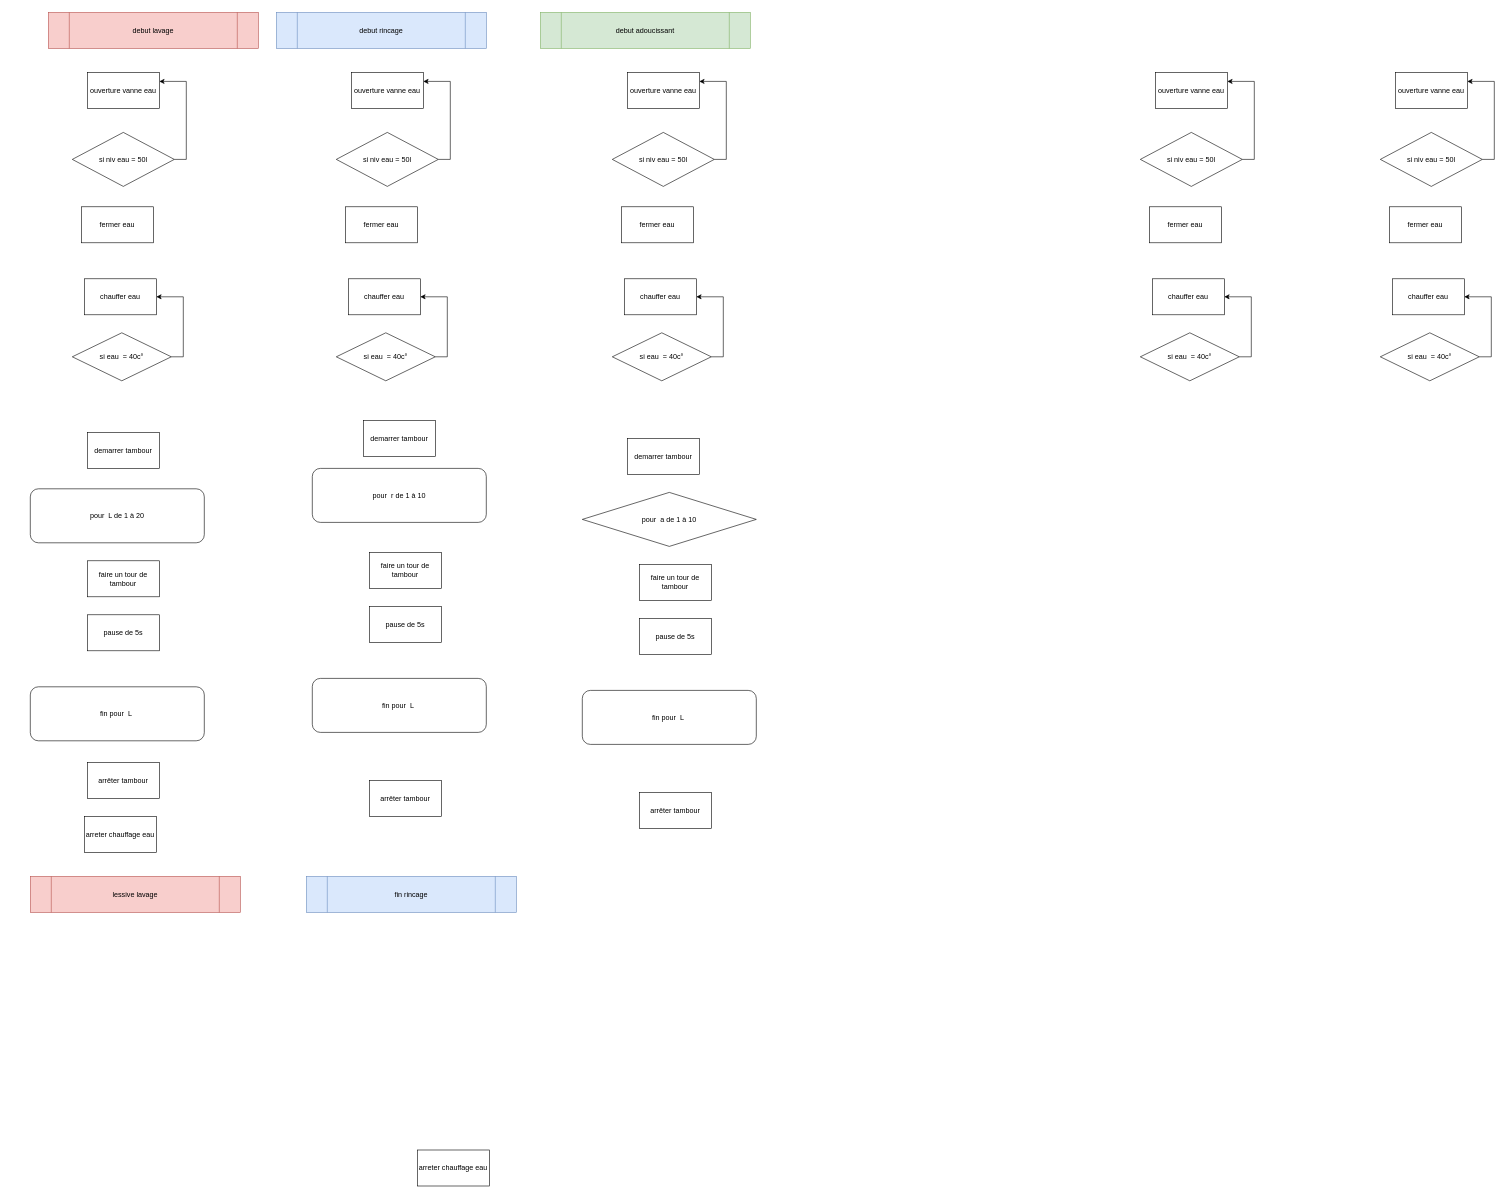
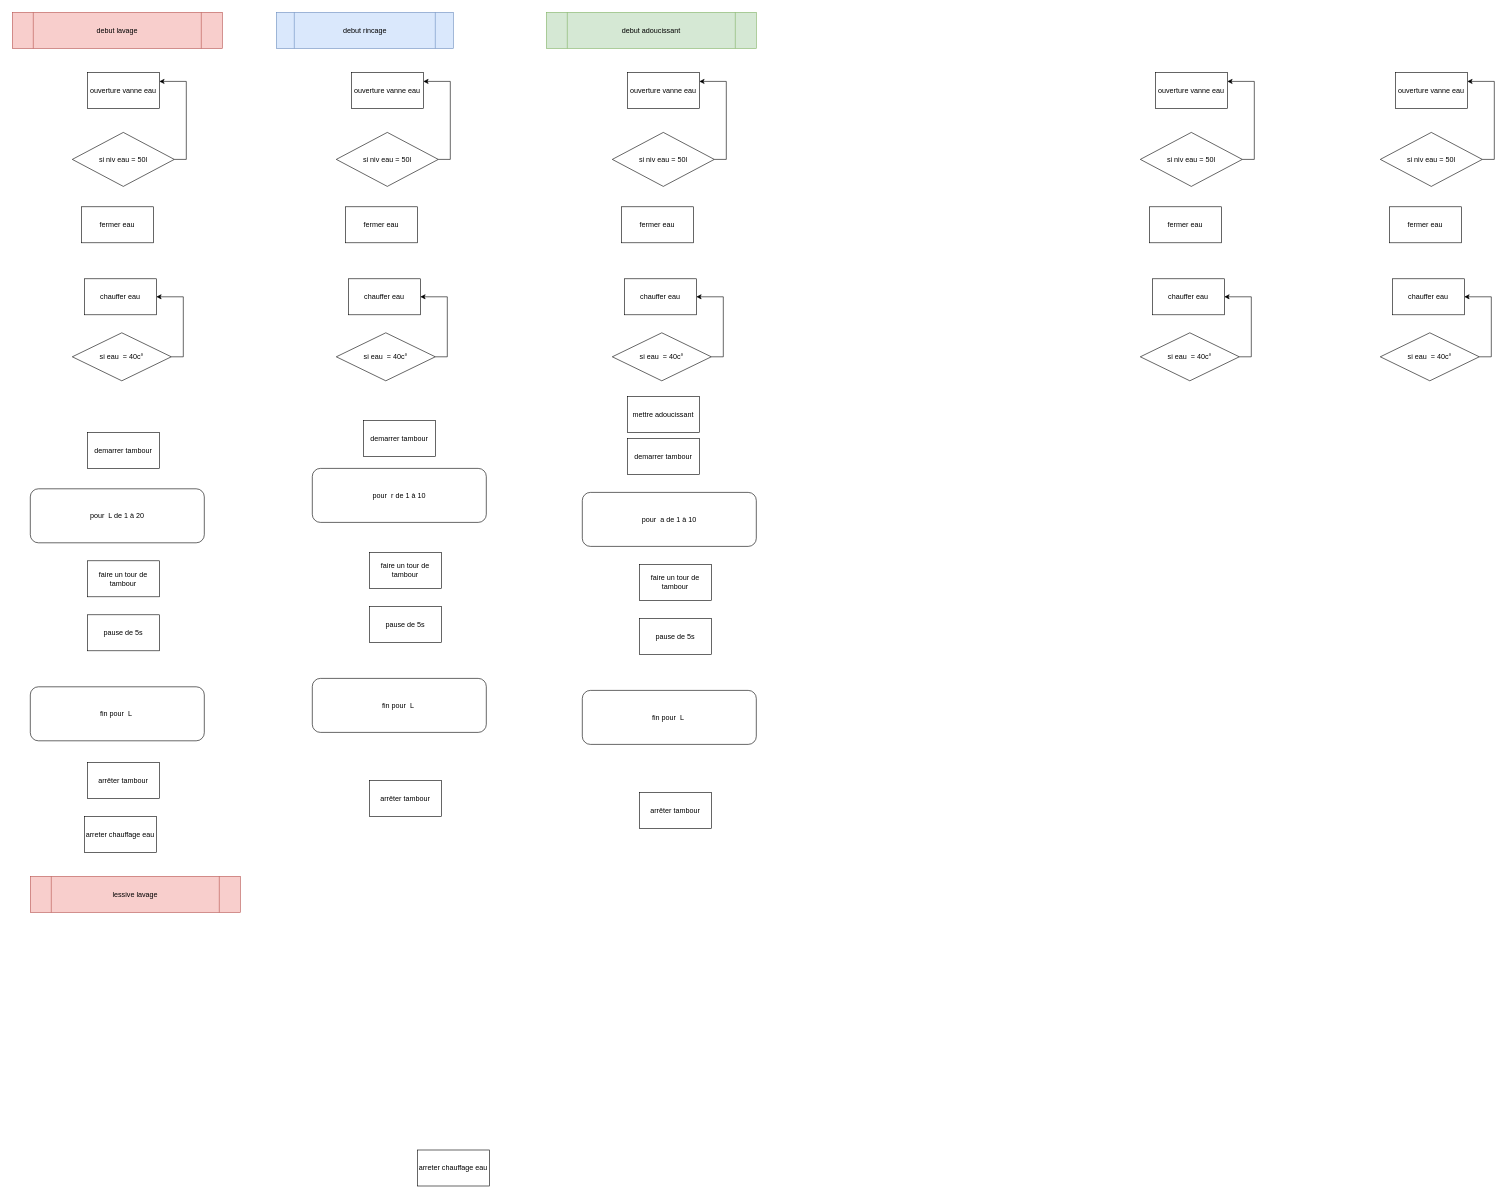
(153, 30) -> (117, 30)
(381, 30) -> (365, 30)
(645, 30) -> (651, 30)
none -> (663, 414)
(669, 519) -> (669, 519)
(411, 894) -> none
